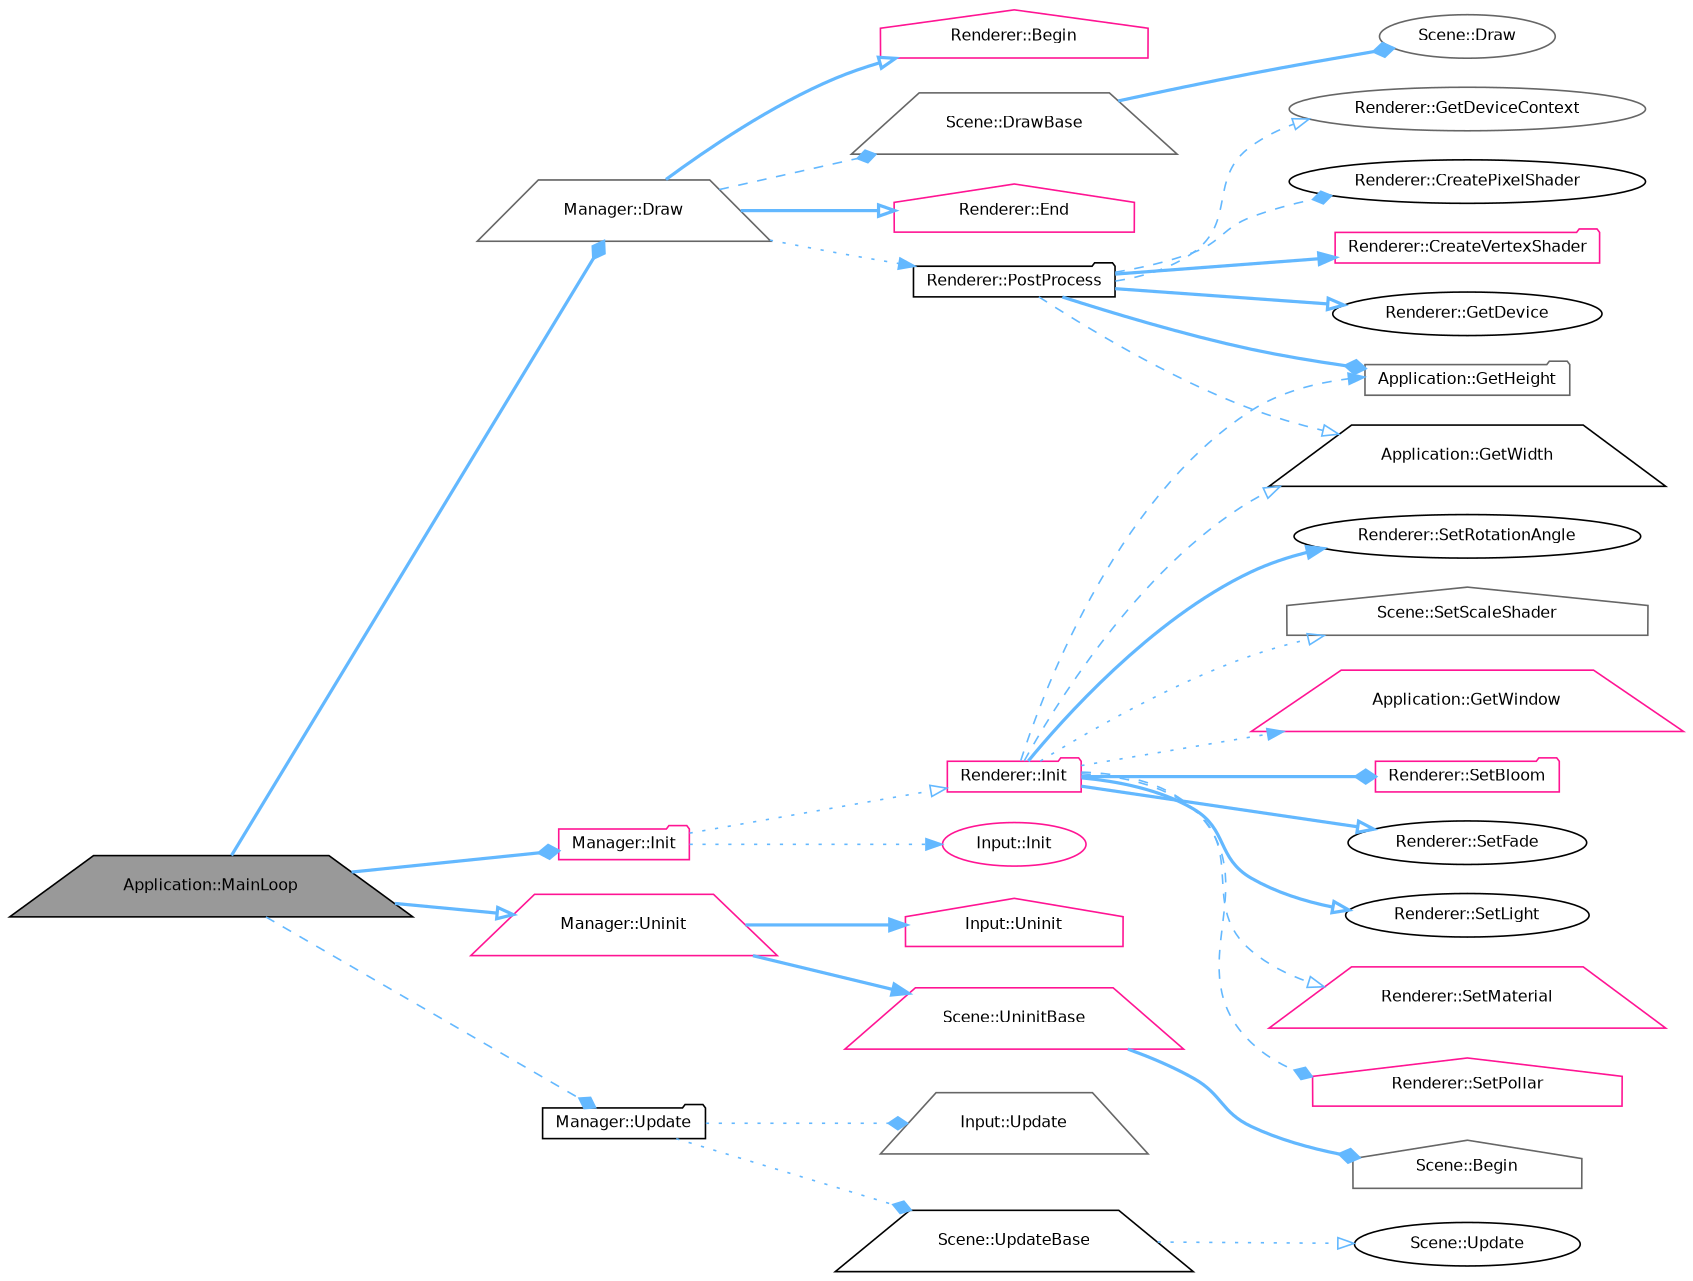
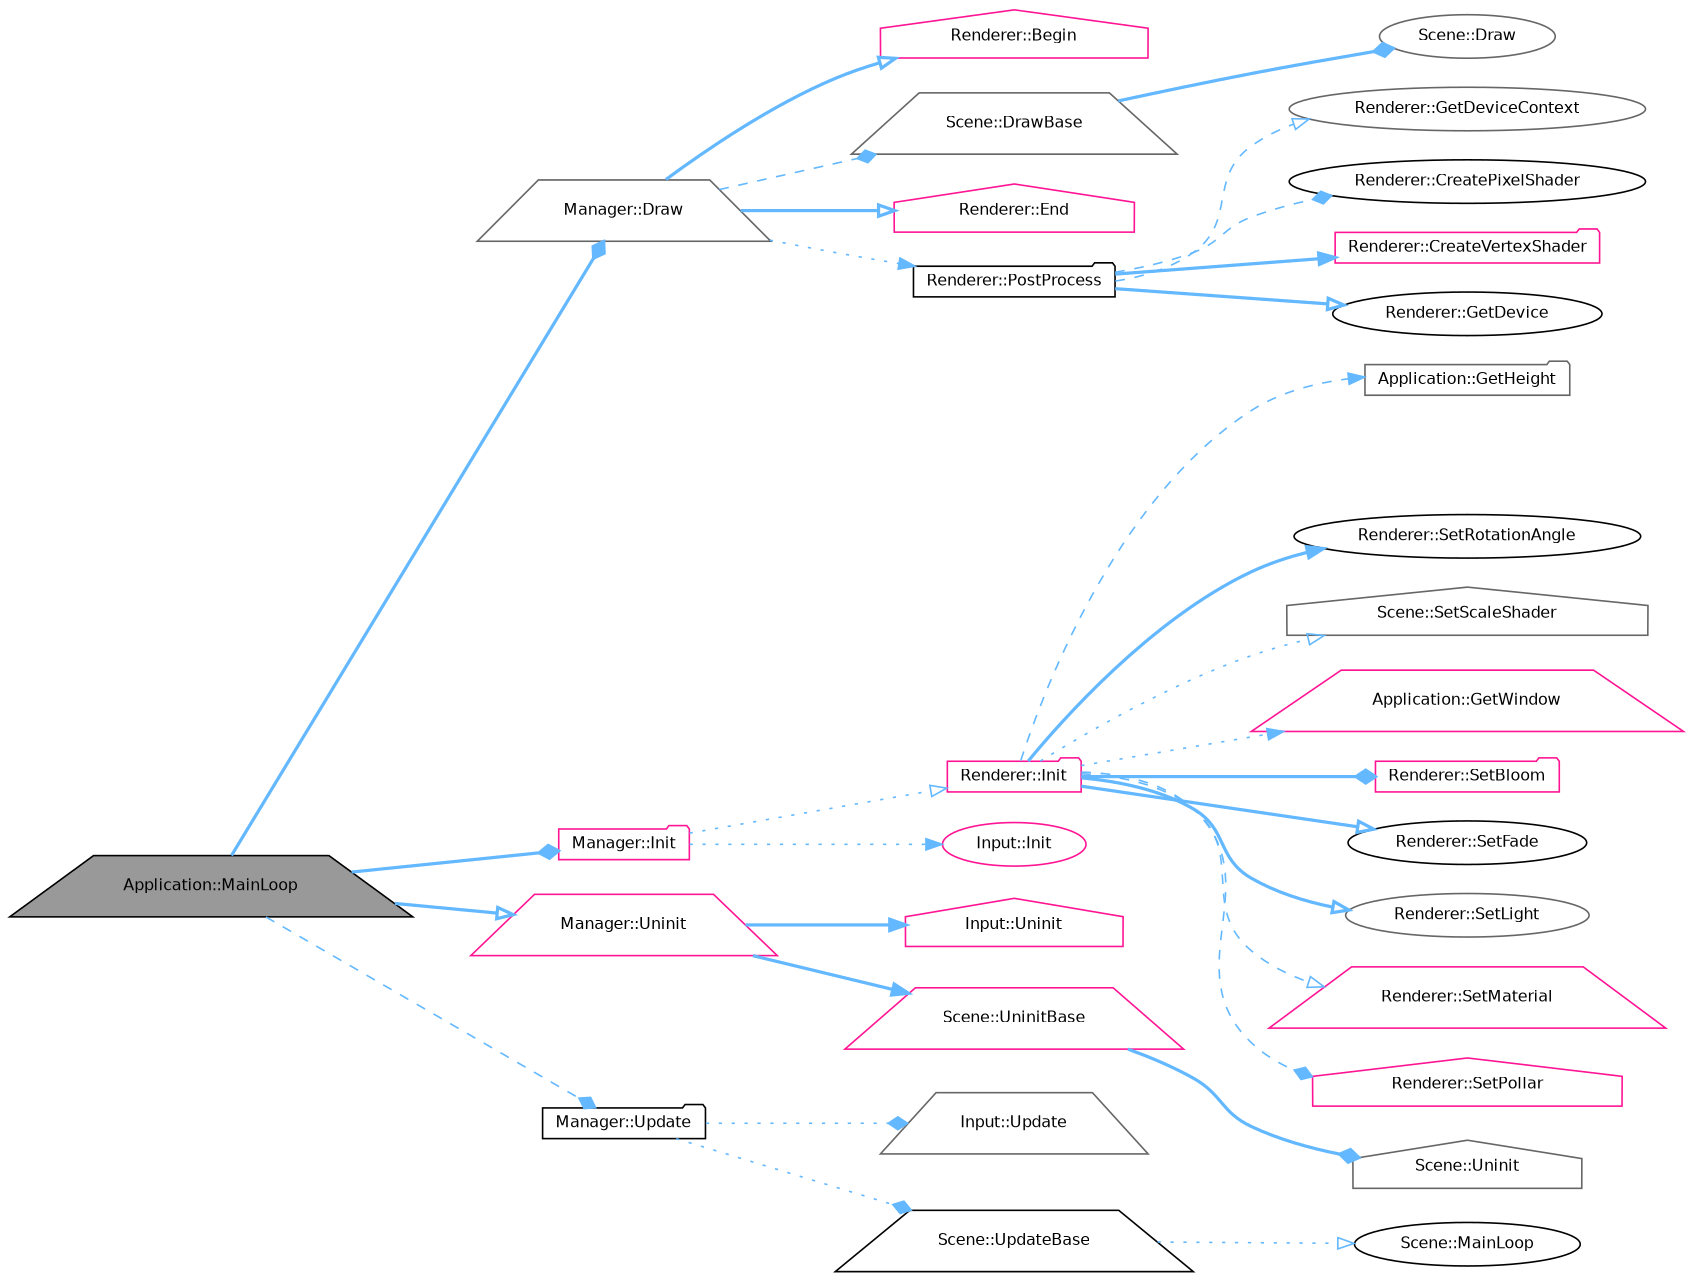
(1202, 338) -> none
(1467, 456) -> none
(1467, 915) -> (1467, 915)
(1467, 1167) -> (1467, 1167)
(1467, 1244) -> (1467, 1244)
